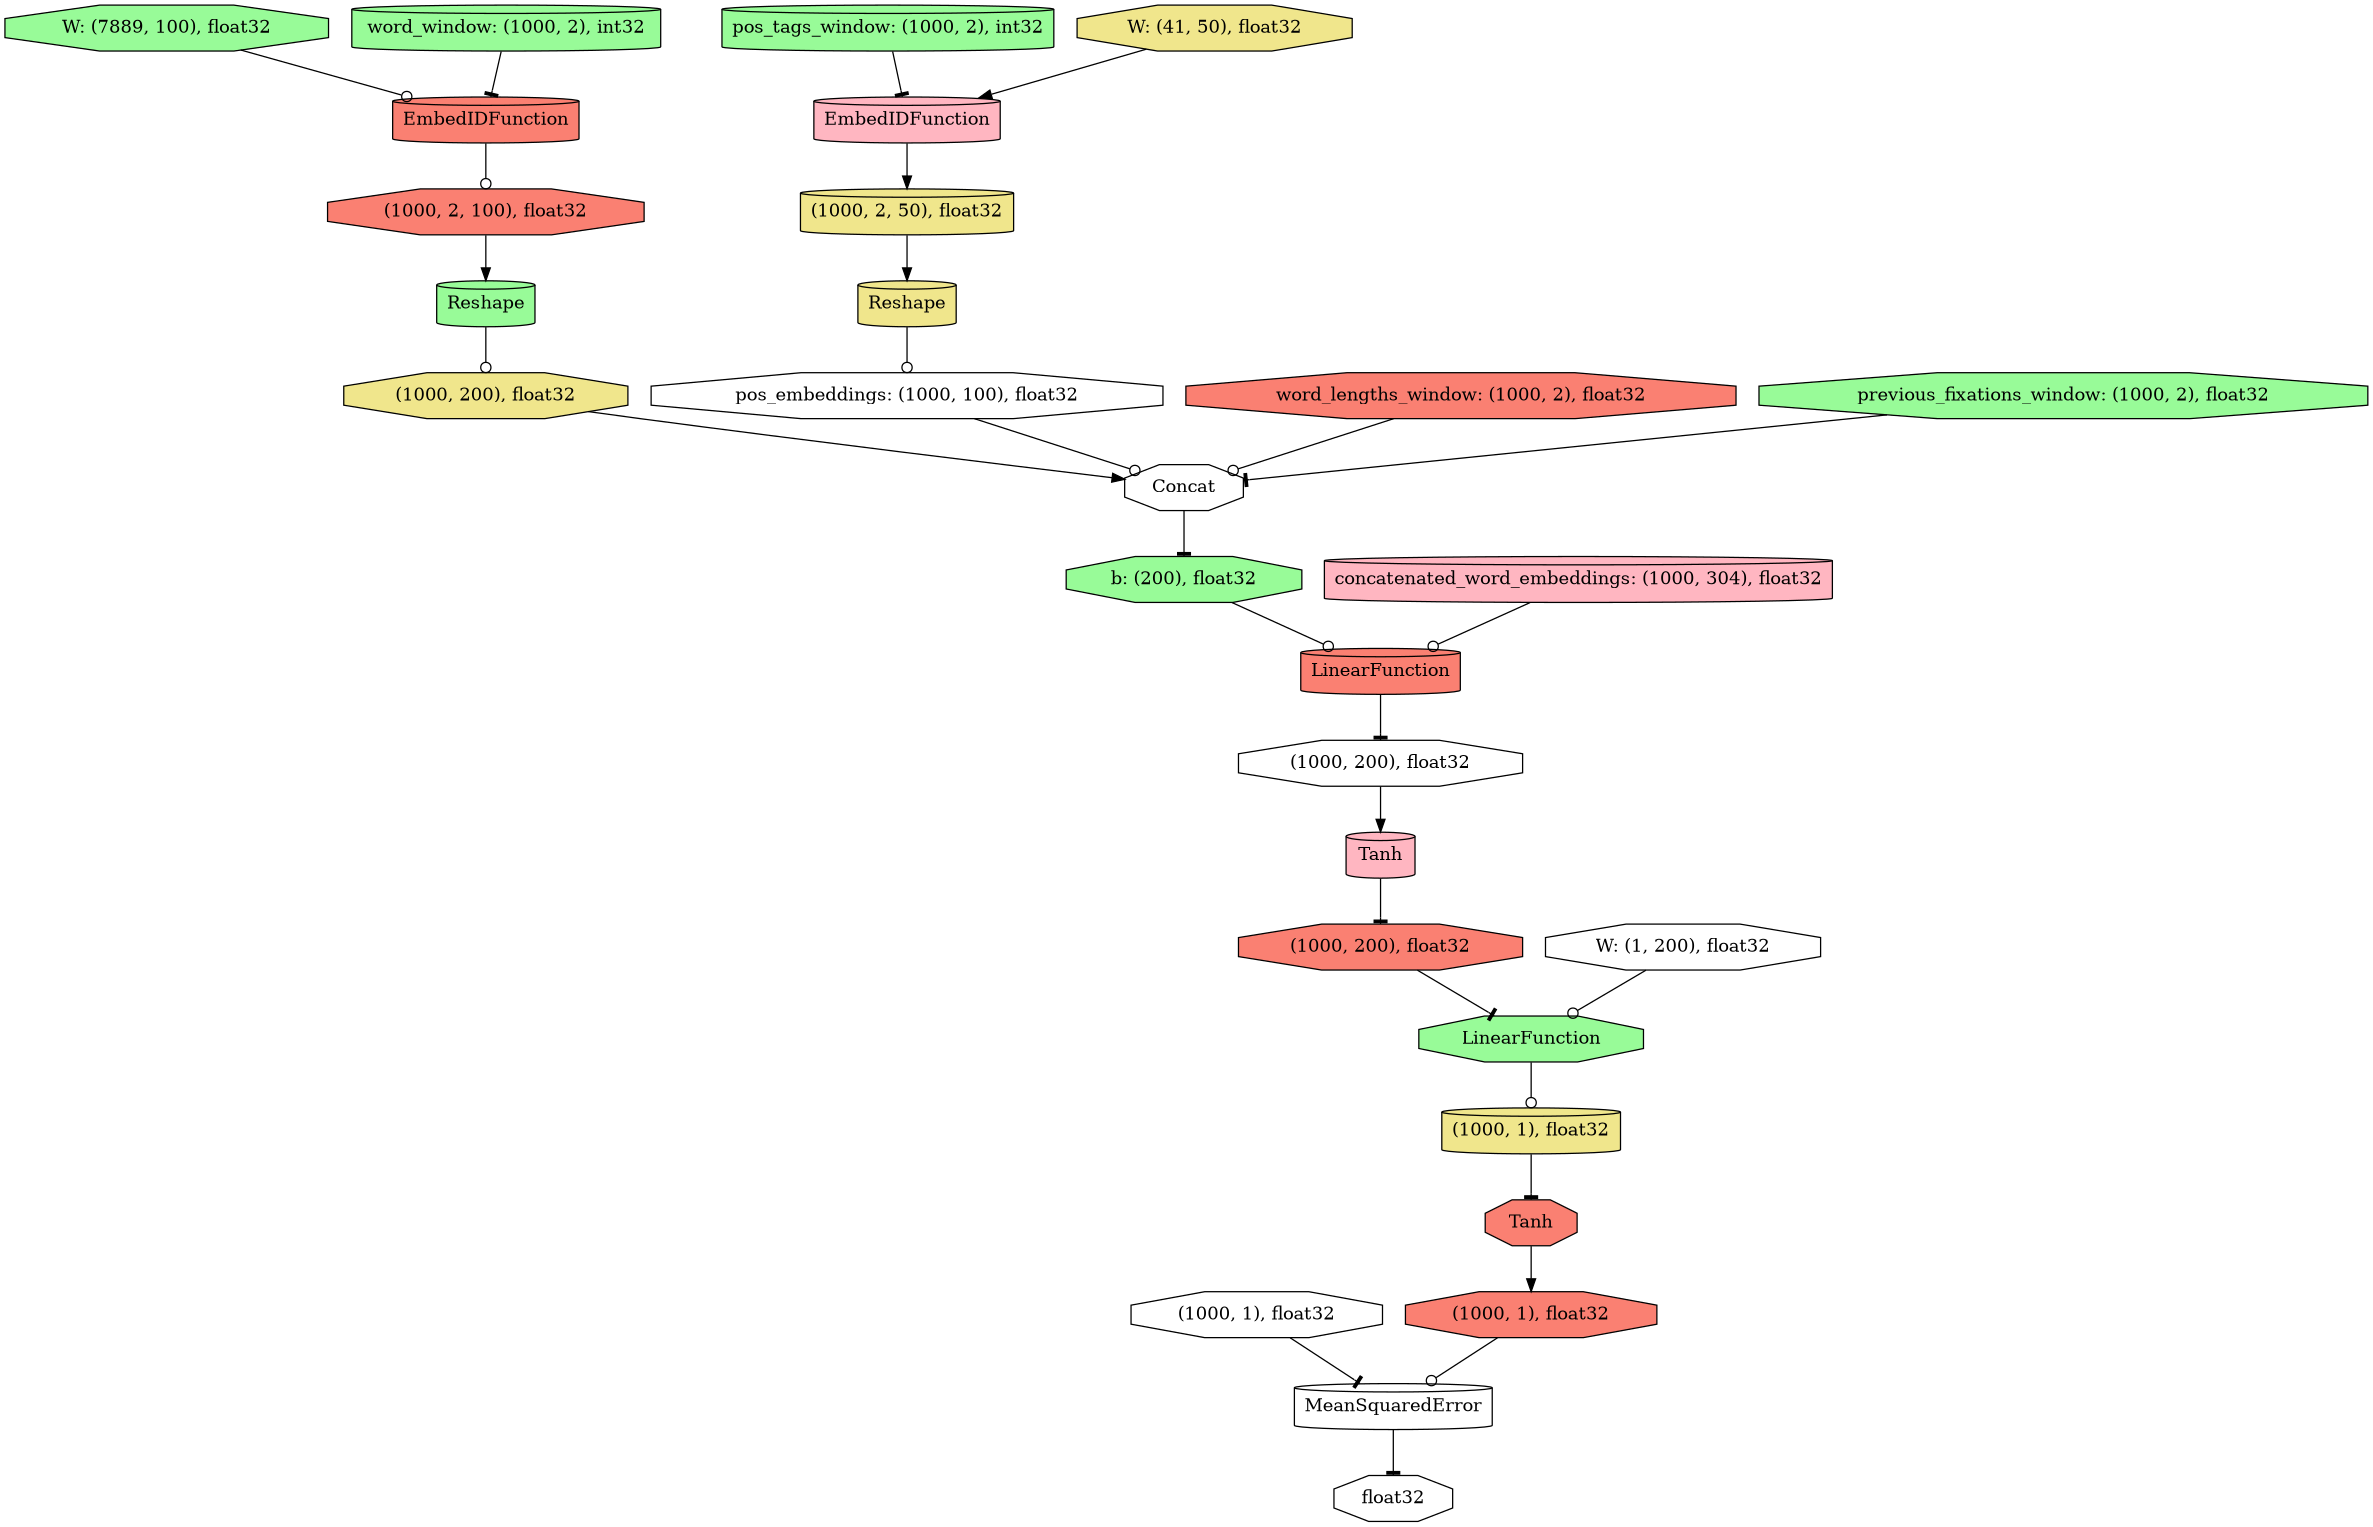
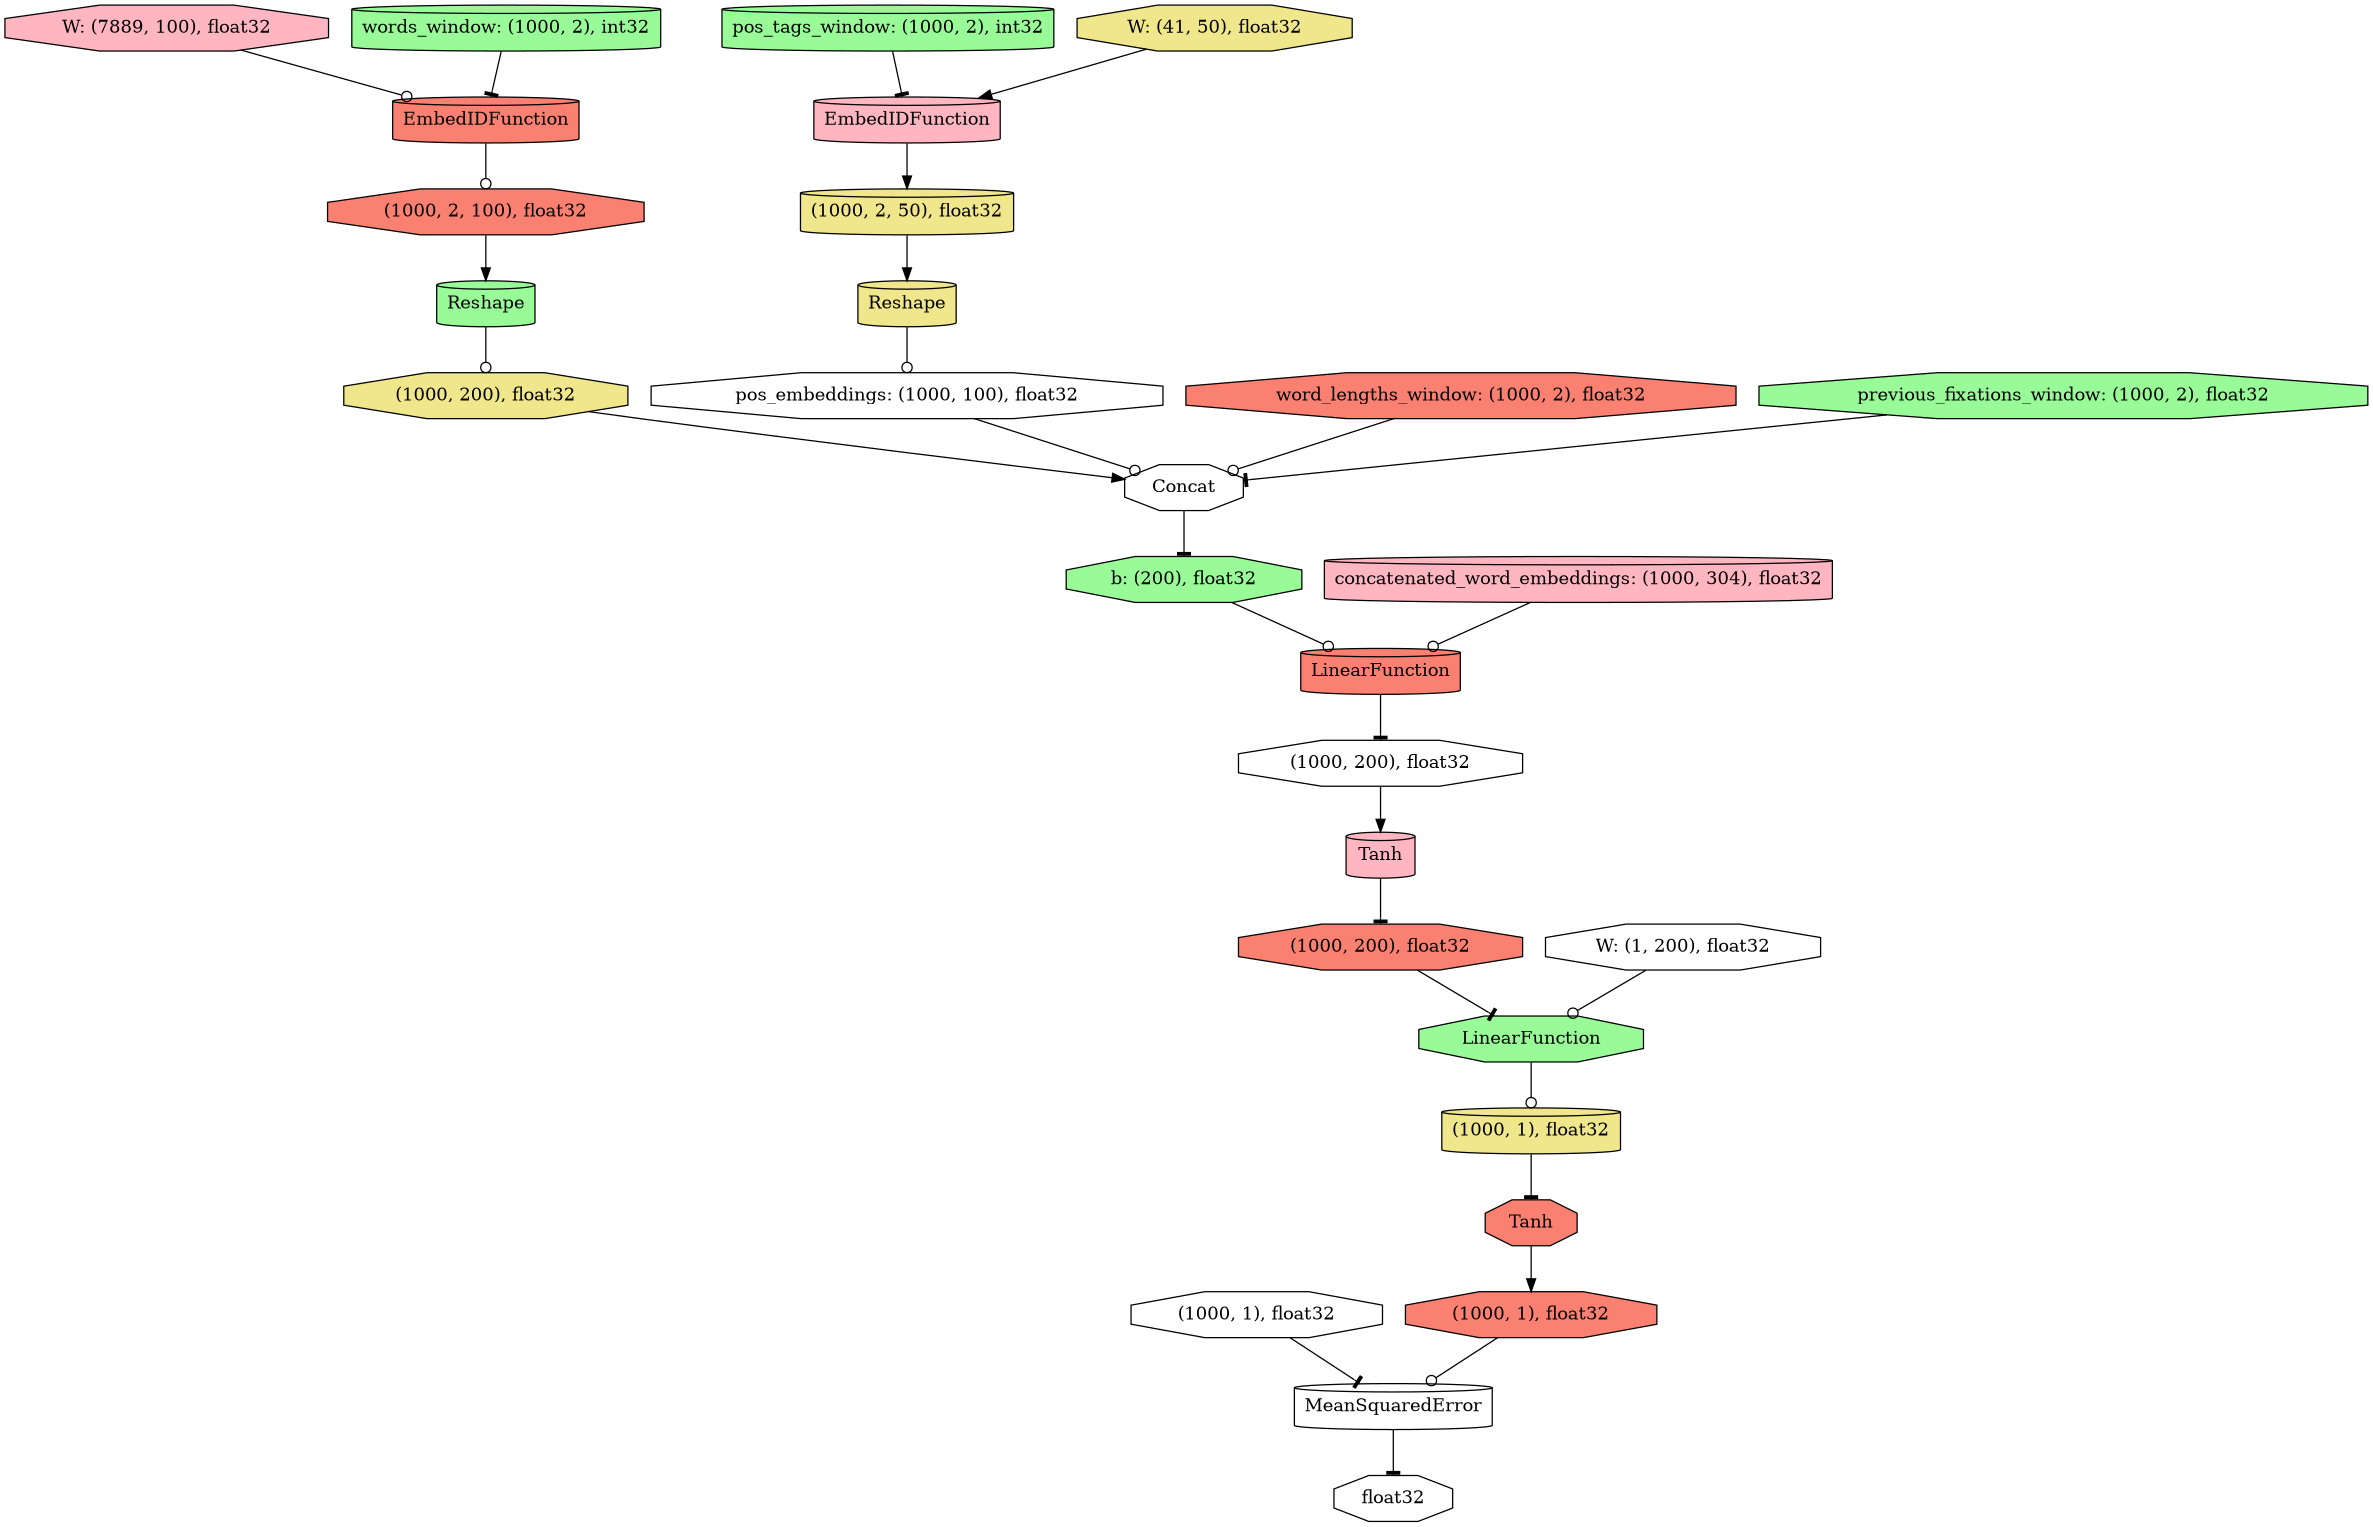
(167, 28) -> (167, 28)
(506, 28) -> (506, 28)
